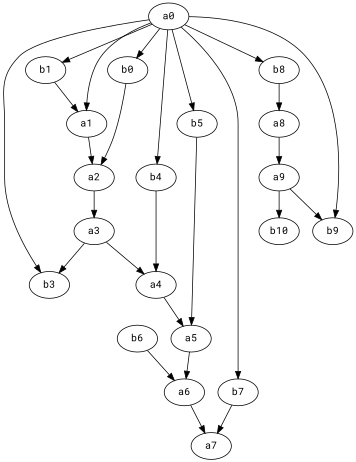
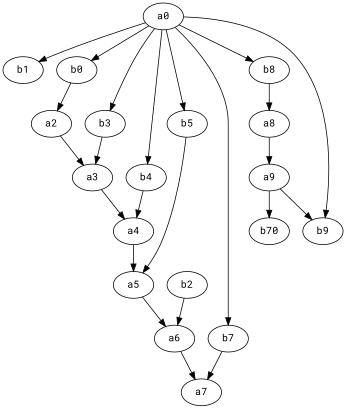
(87, 124) -> none
(279, 231) -> (269, 231)
(74, 255) -> (100, 147)
(137, 339) -> (187, 285)
